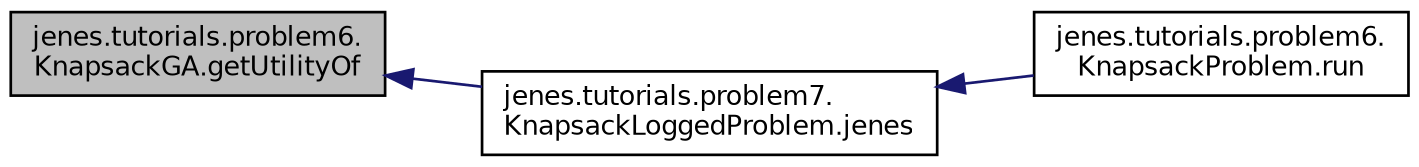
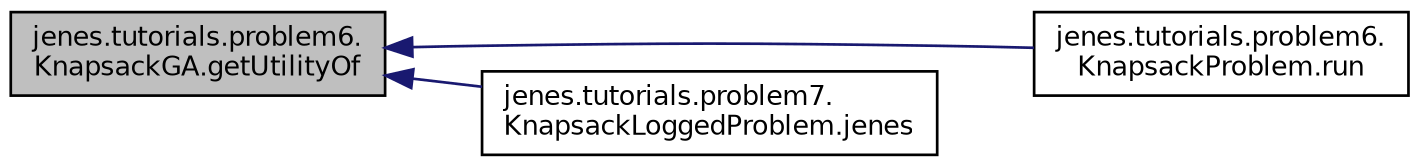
(999, 80) -> (723, 44)
